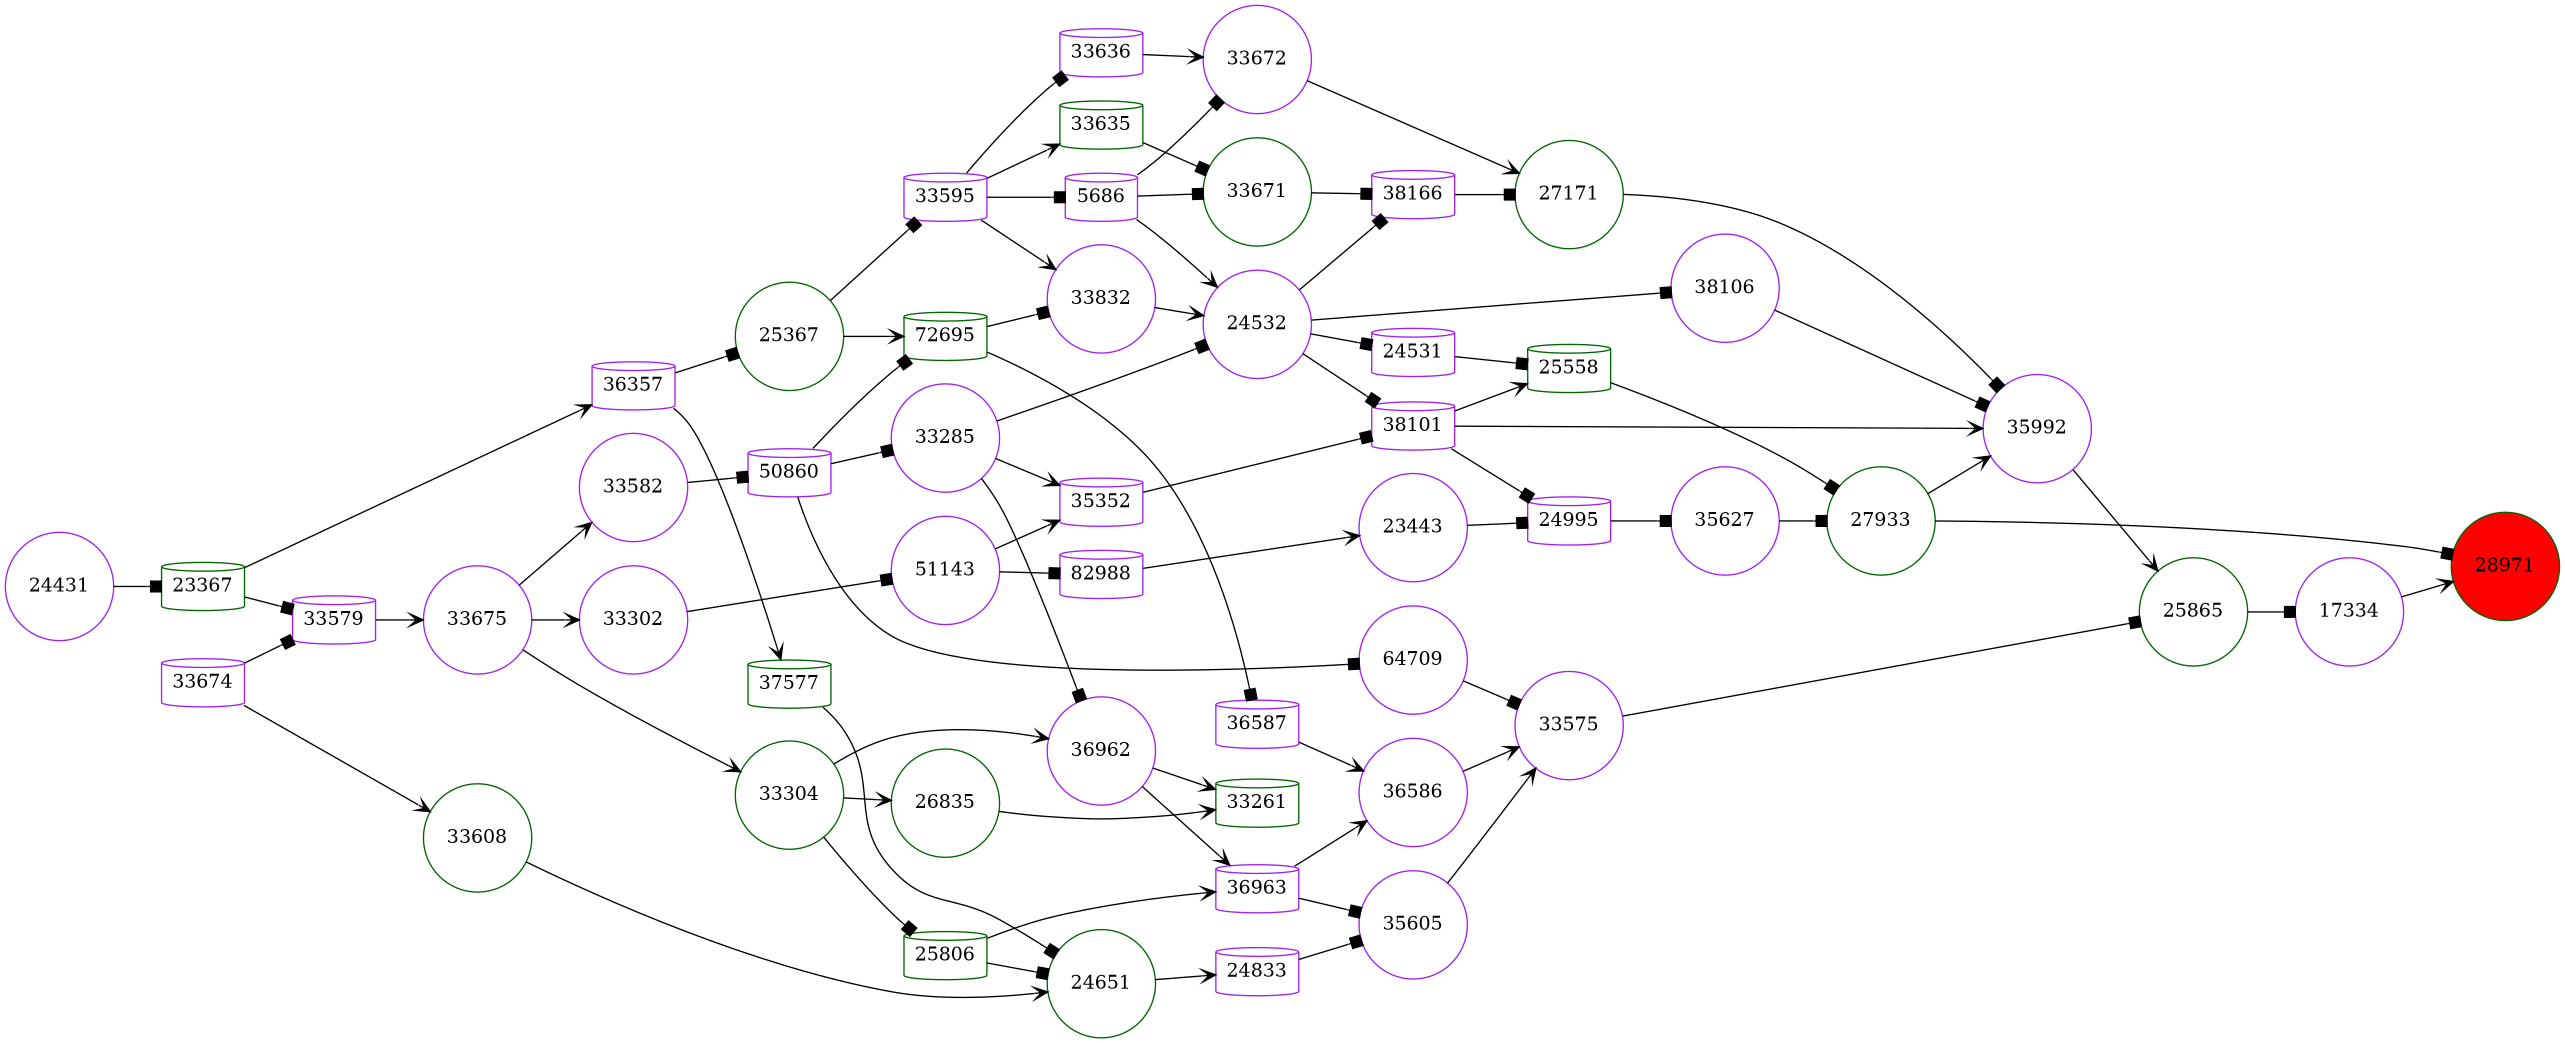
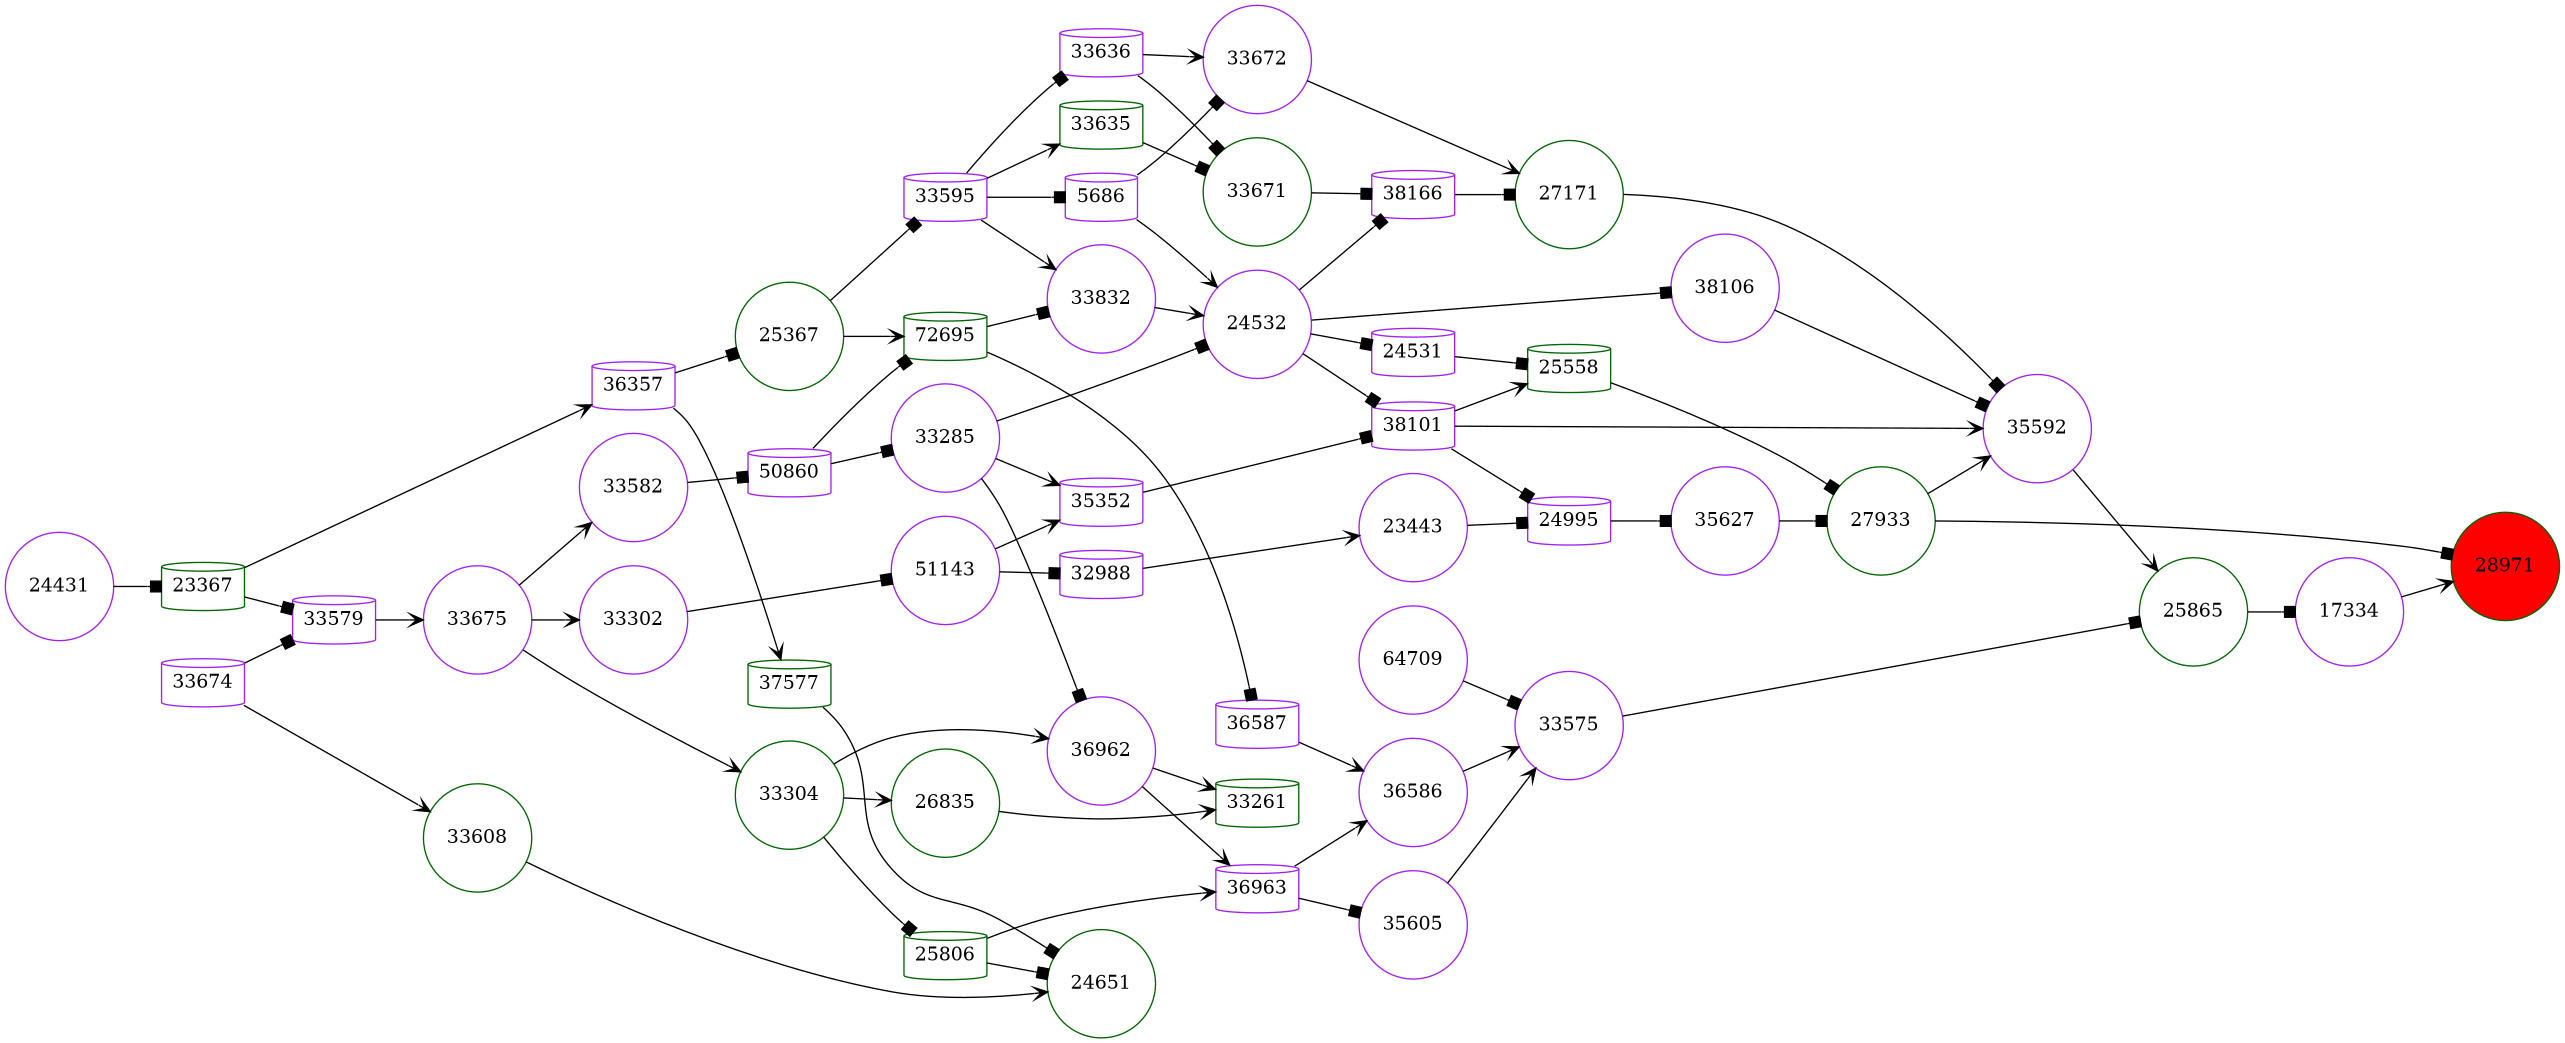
(1164, 195) -> (1176, 107)
(2037, 429) -> (2037, 429)
(1101, 574) -> (1101, 574)
(1031, 666) -> none
(1257, 972) -> none
